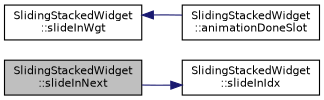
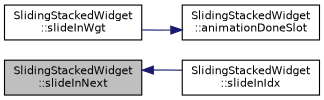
(168, 15) -> (156, 30)
(156, 85) -> (168, 70)
